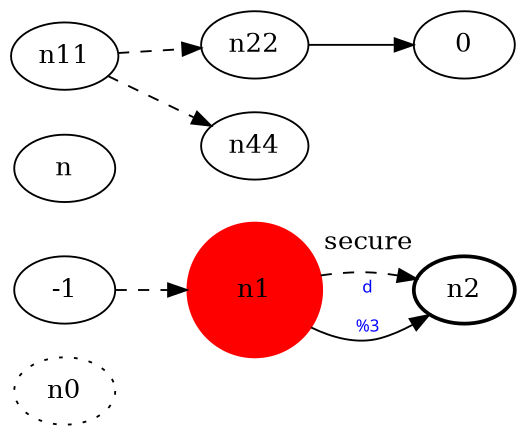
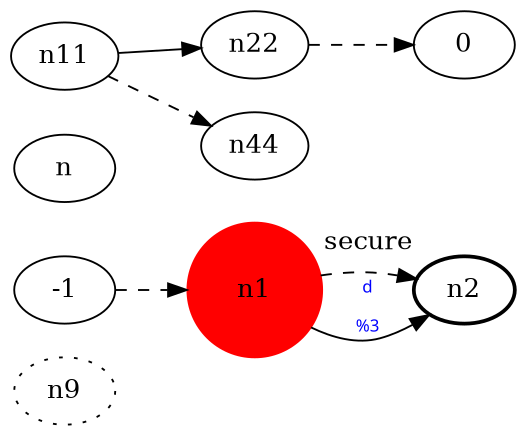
(351, 45) -> (351, 45)
(150, 51) -> (150, 51)
(65, 391) -> (65, 391)
